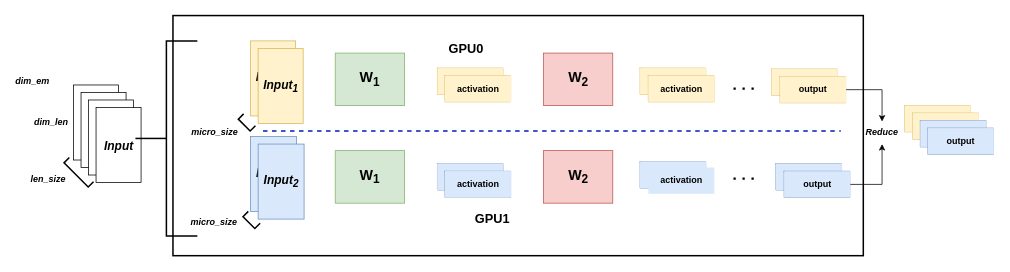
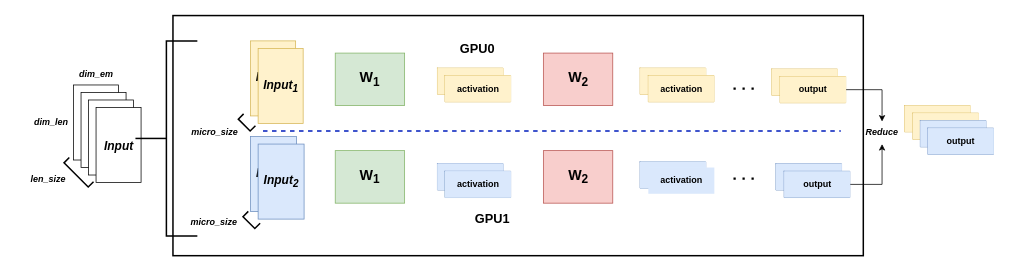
(466, 49) -> (478, 49)
(32, 81) -> (96, 74)
